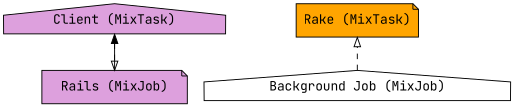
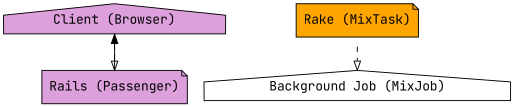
(115, 20) -> (115, 20)
(357, 58) -> (357, 54)
(115, 87) -> (115, 87)
